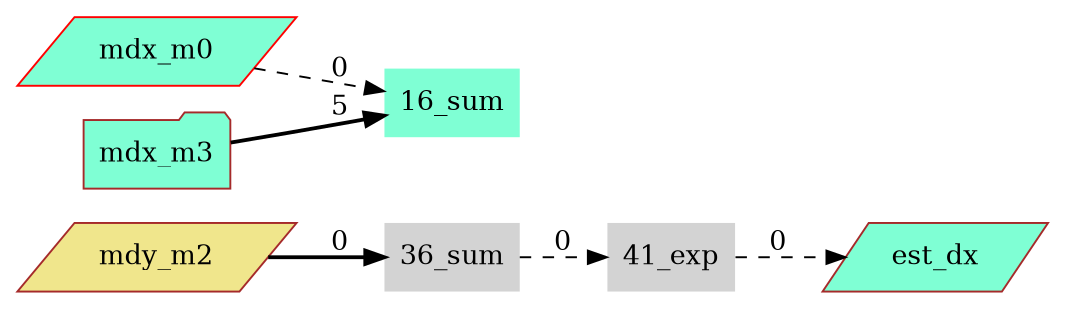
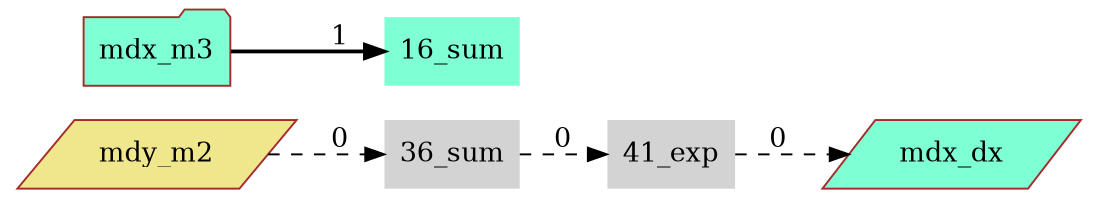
(157, 51) -> none
(341, 108) -> (341, 37)
(317, 257) -> (317, 154)
(935, 257) -> (952, 154)
